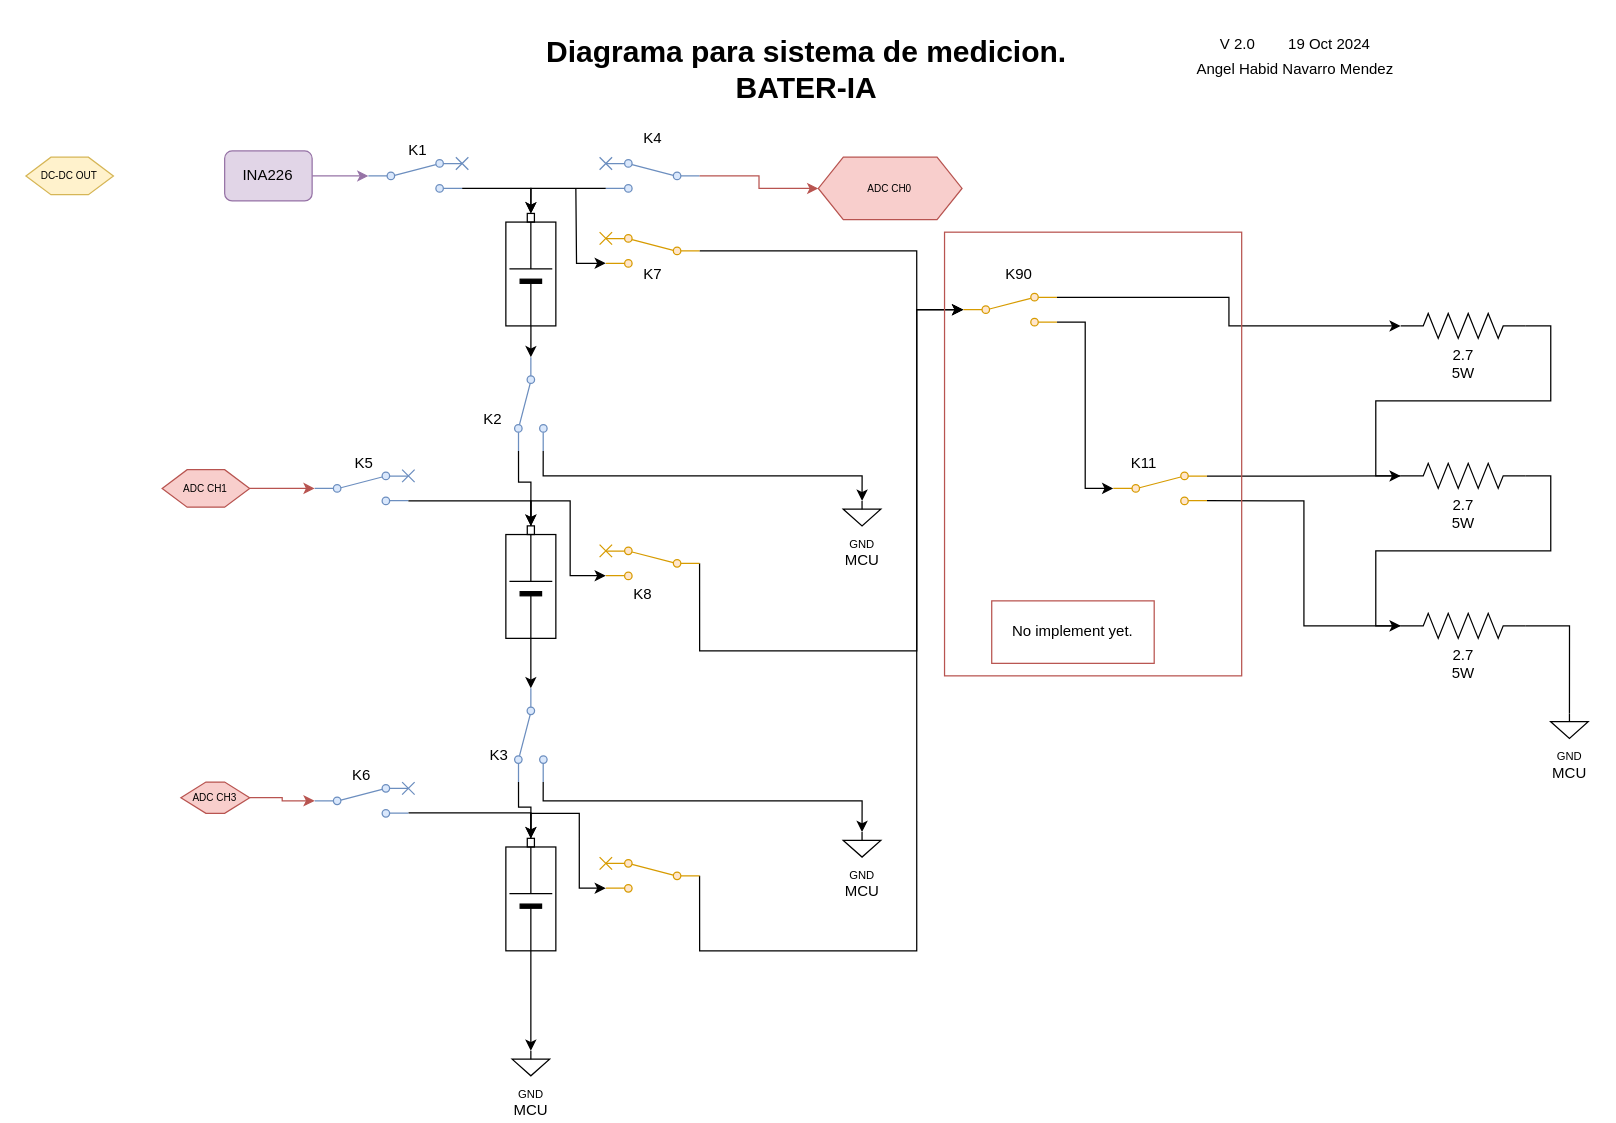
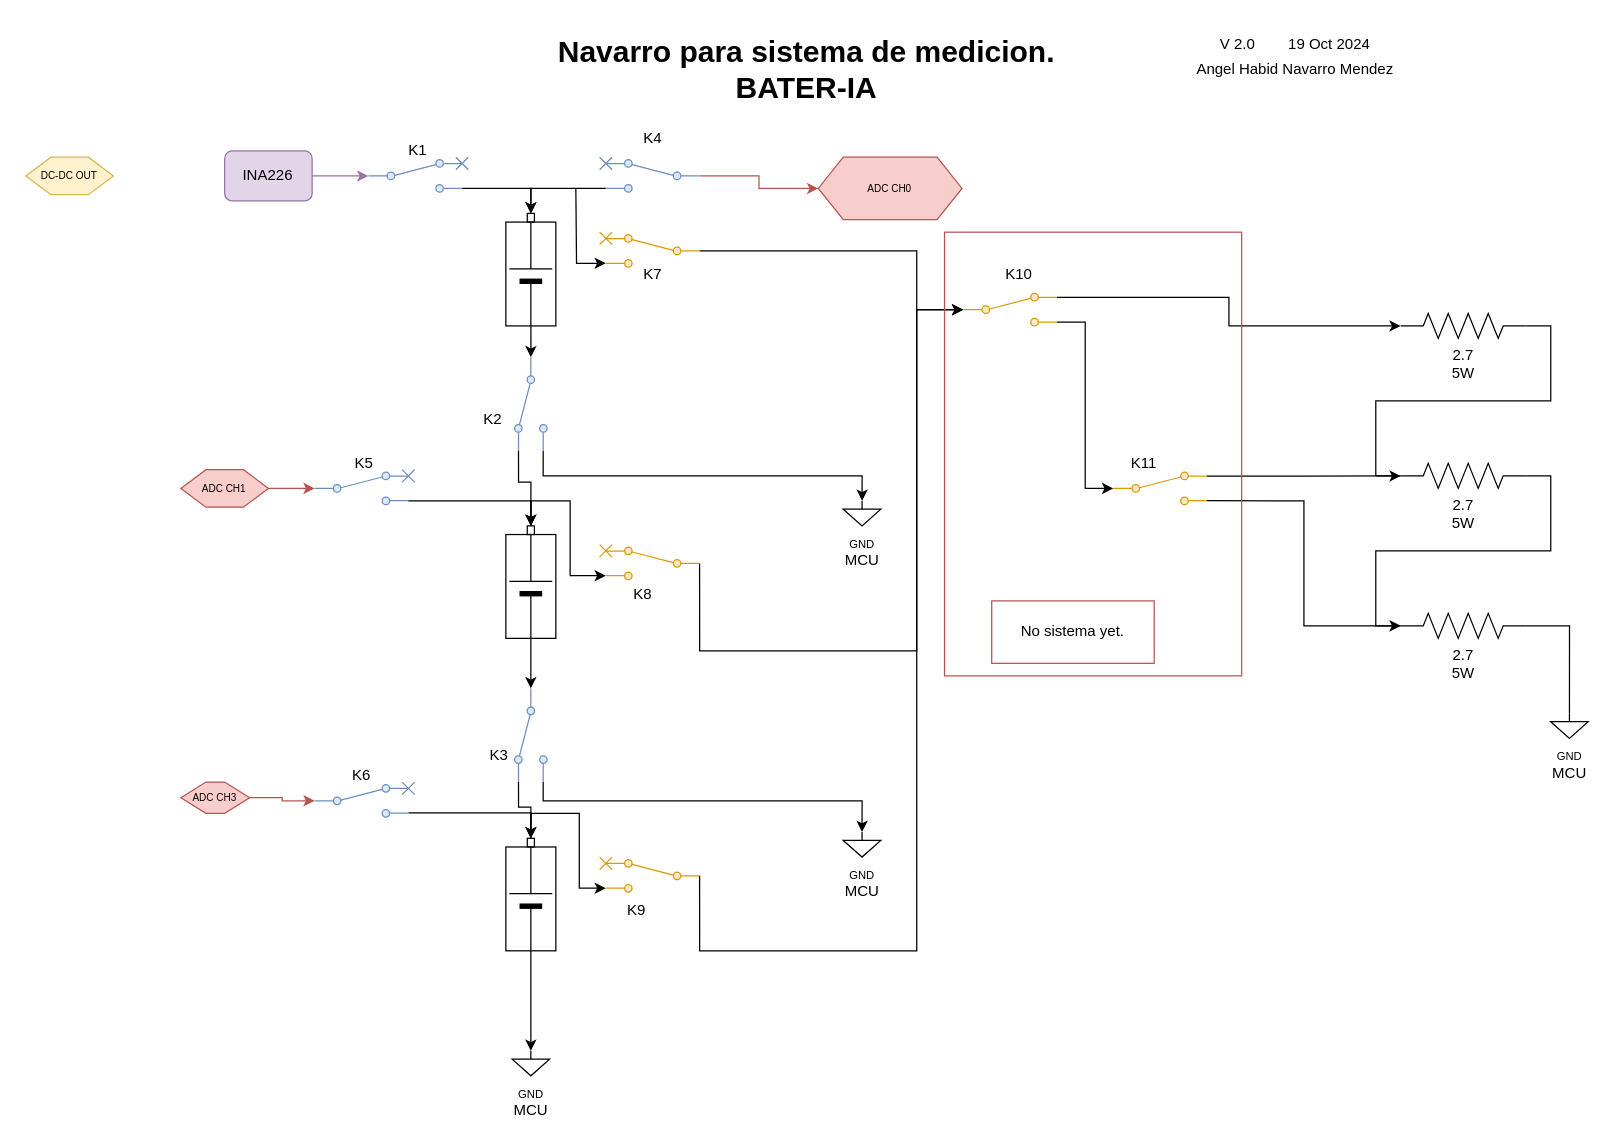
(807, 43) -> (807, 43)
(1019, 274) -> (1019, 274)
(206, 488) -> (225, 488)
(1073, 632) -> (1073, 632)
none -> (637, 911)
